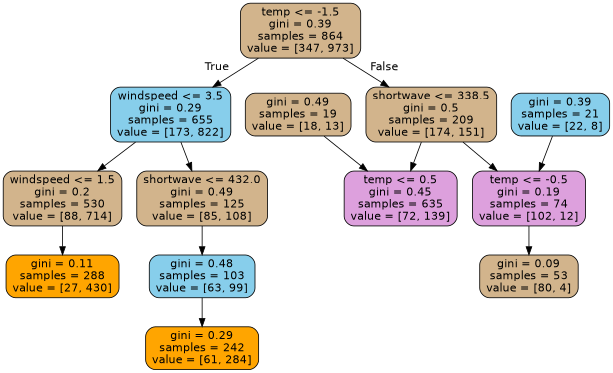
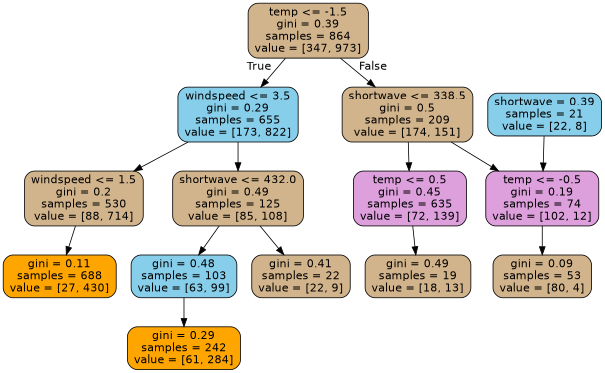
(560, 115) -> (545, 115)
(343, 151) -> (414, 236)
(63, 276) -> (60, 276)
none -> (301, 276)
